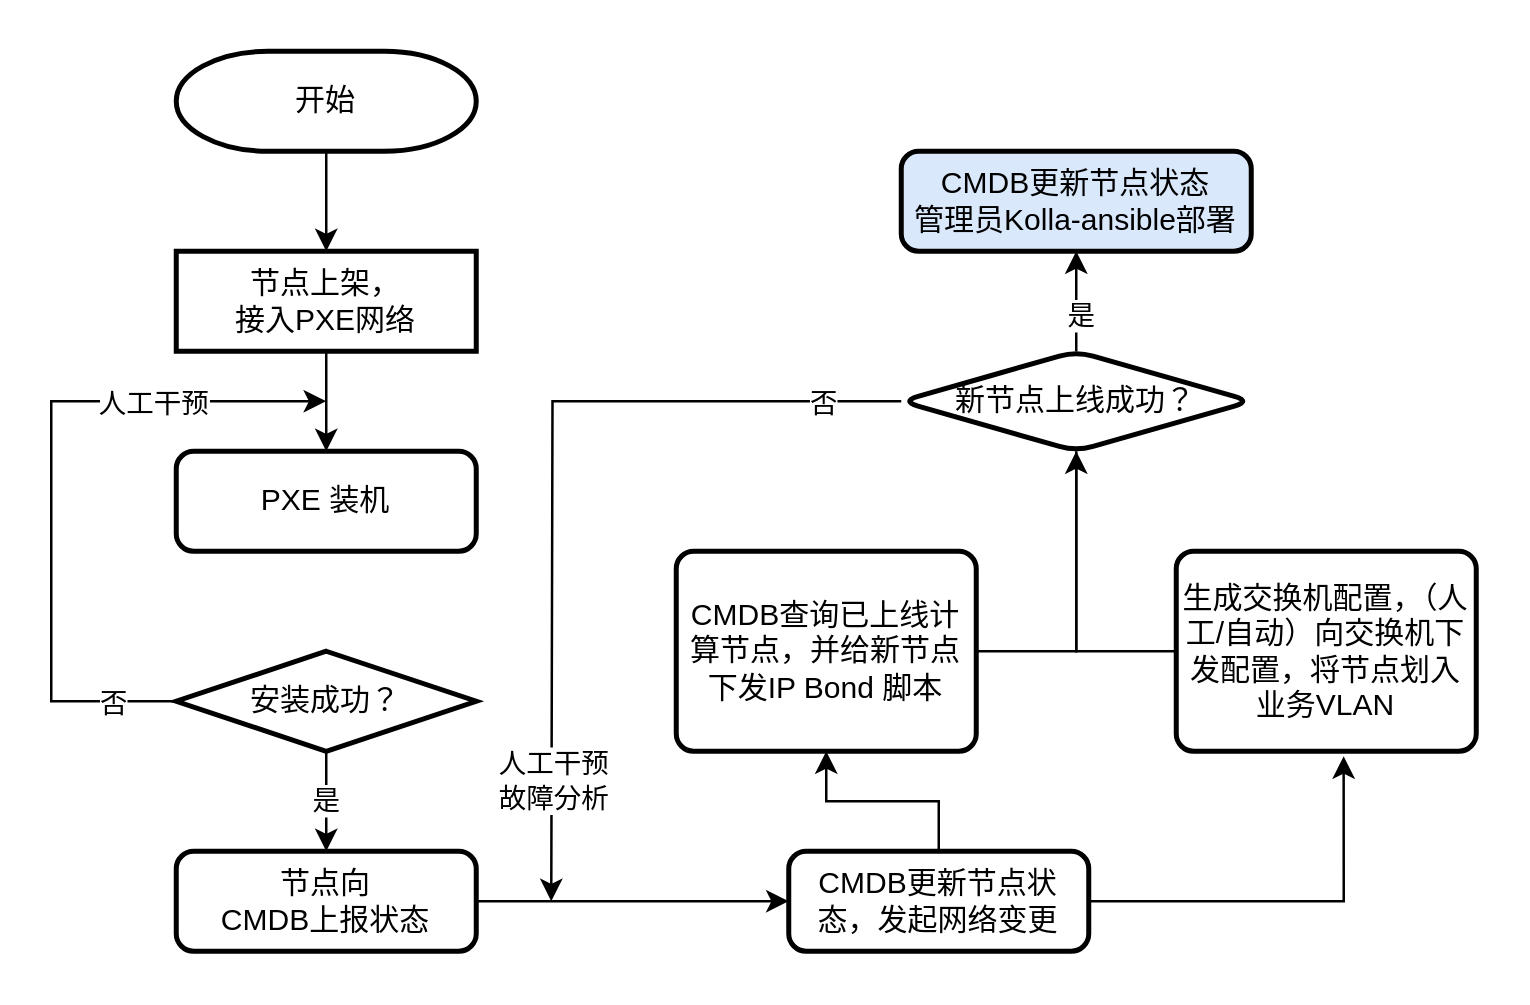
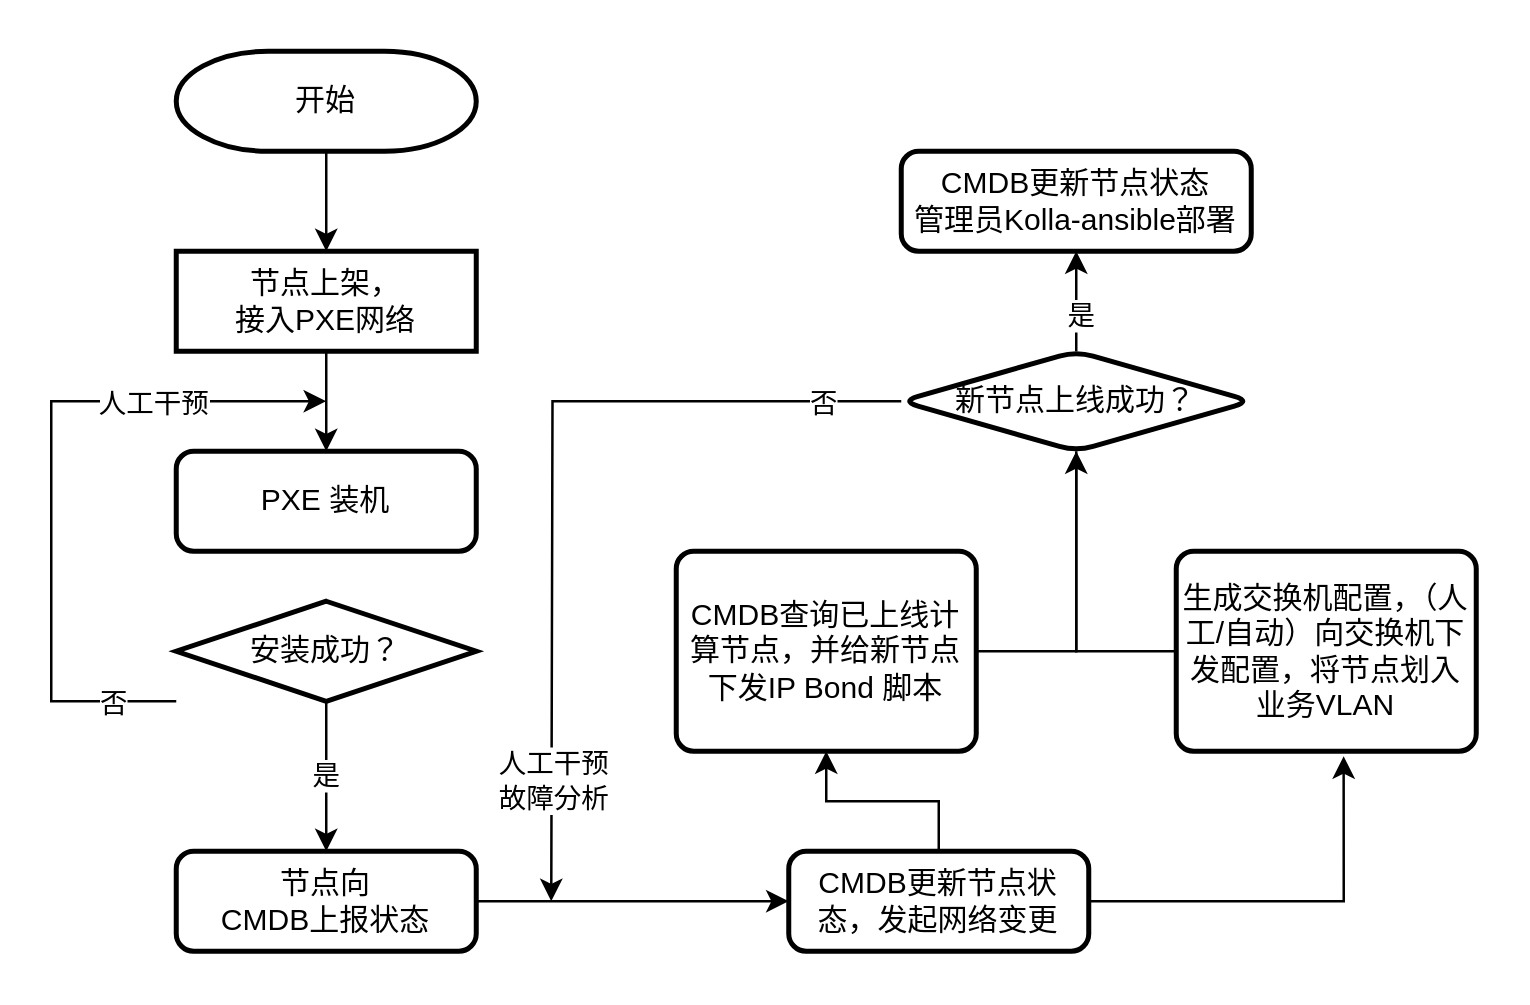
(1076, 201) -> (1076, 201)
(326, 701) -> (326, 651)
